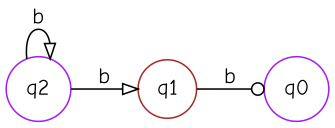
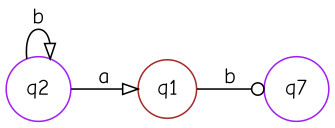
(104, 77) -> (104, 77)
(296, 89) -> (296, 89)
